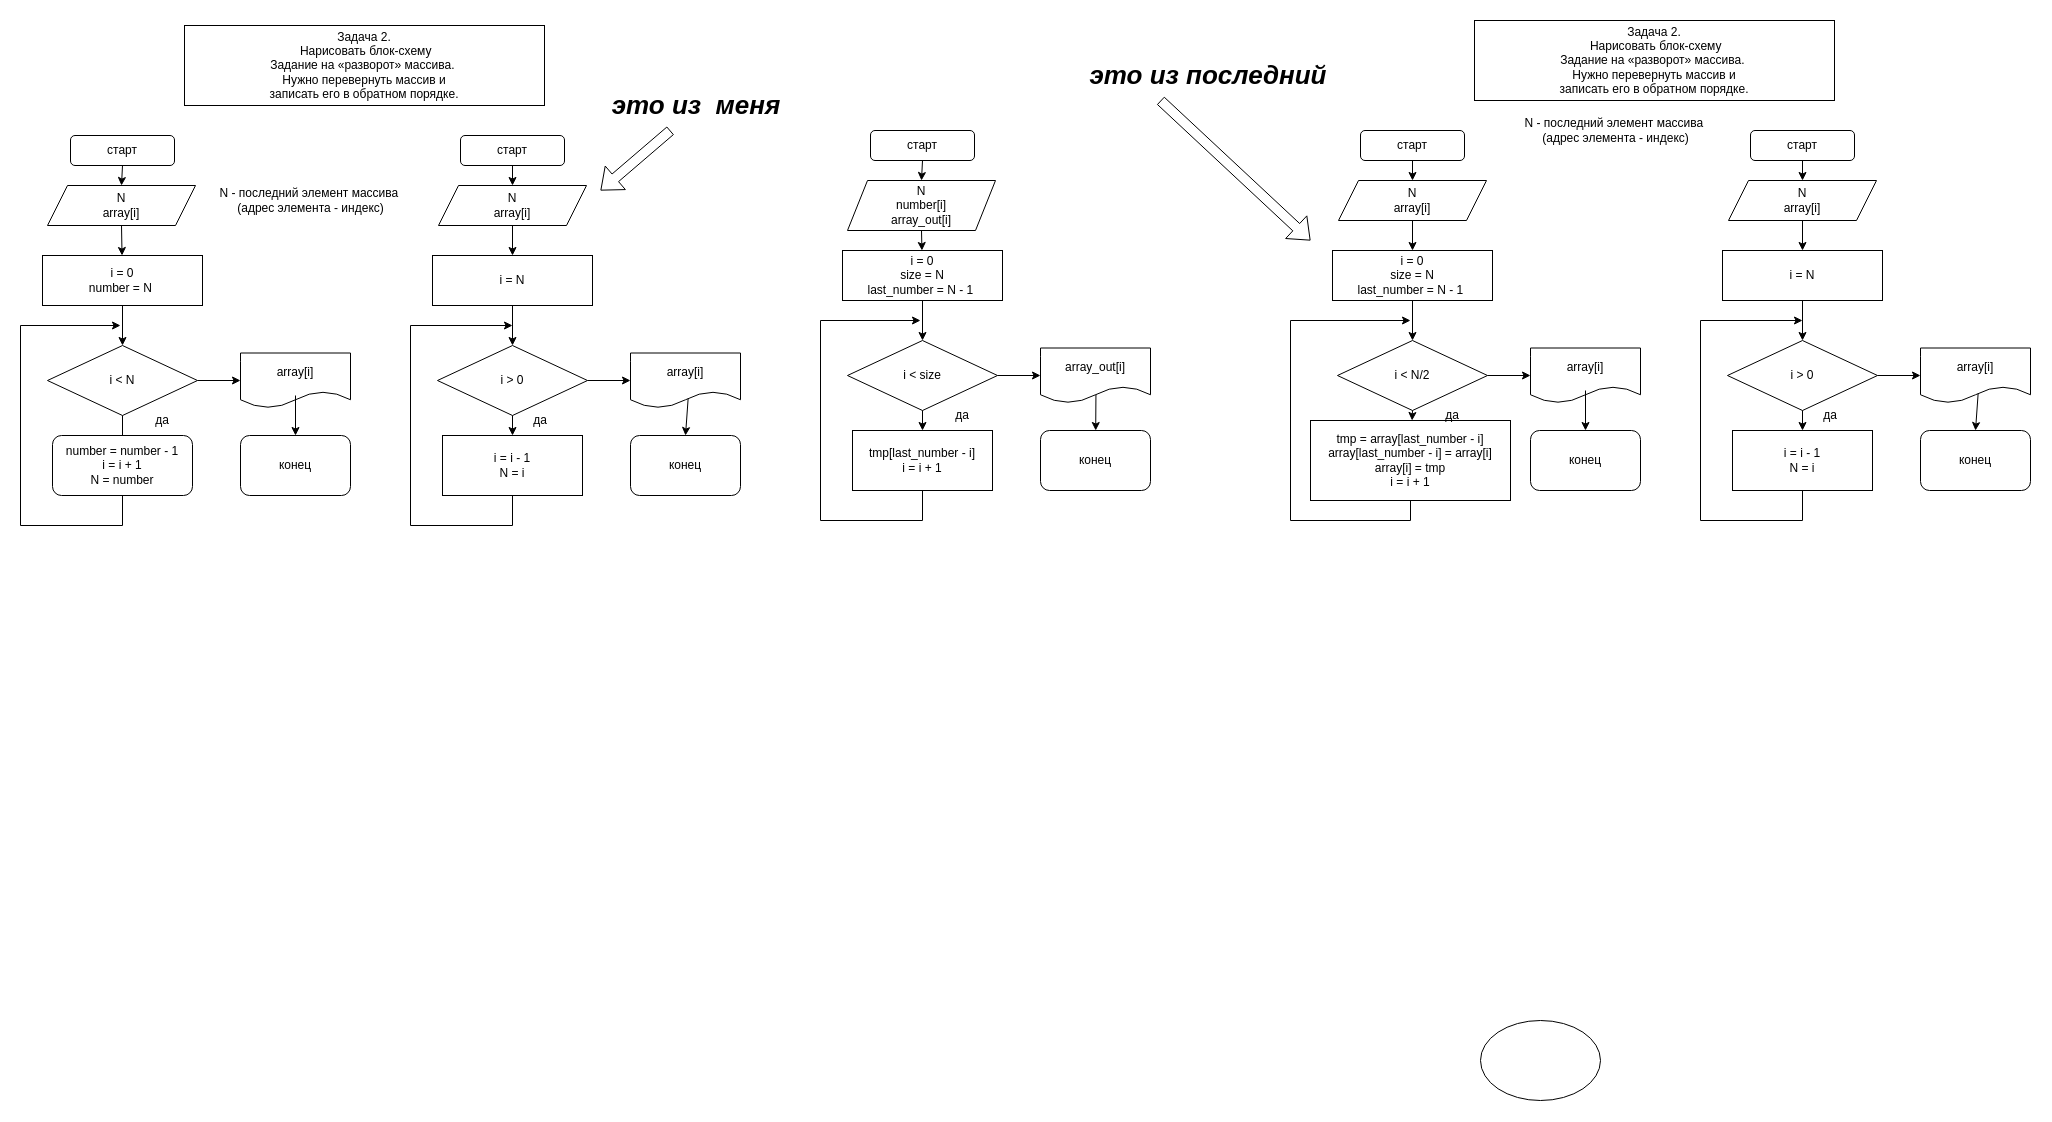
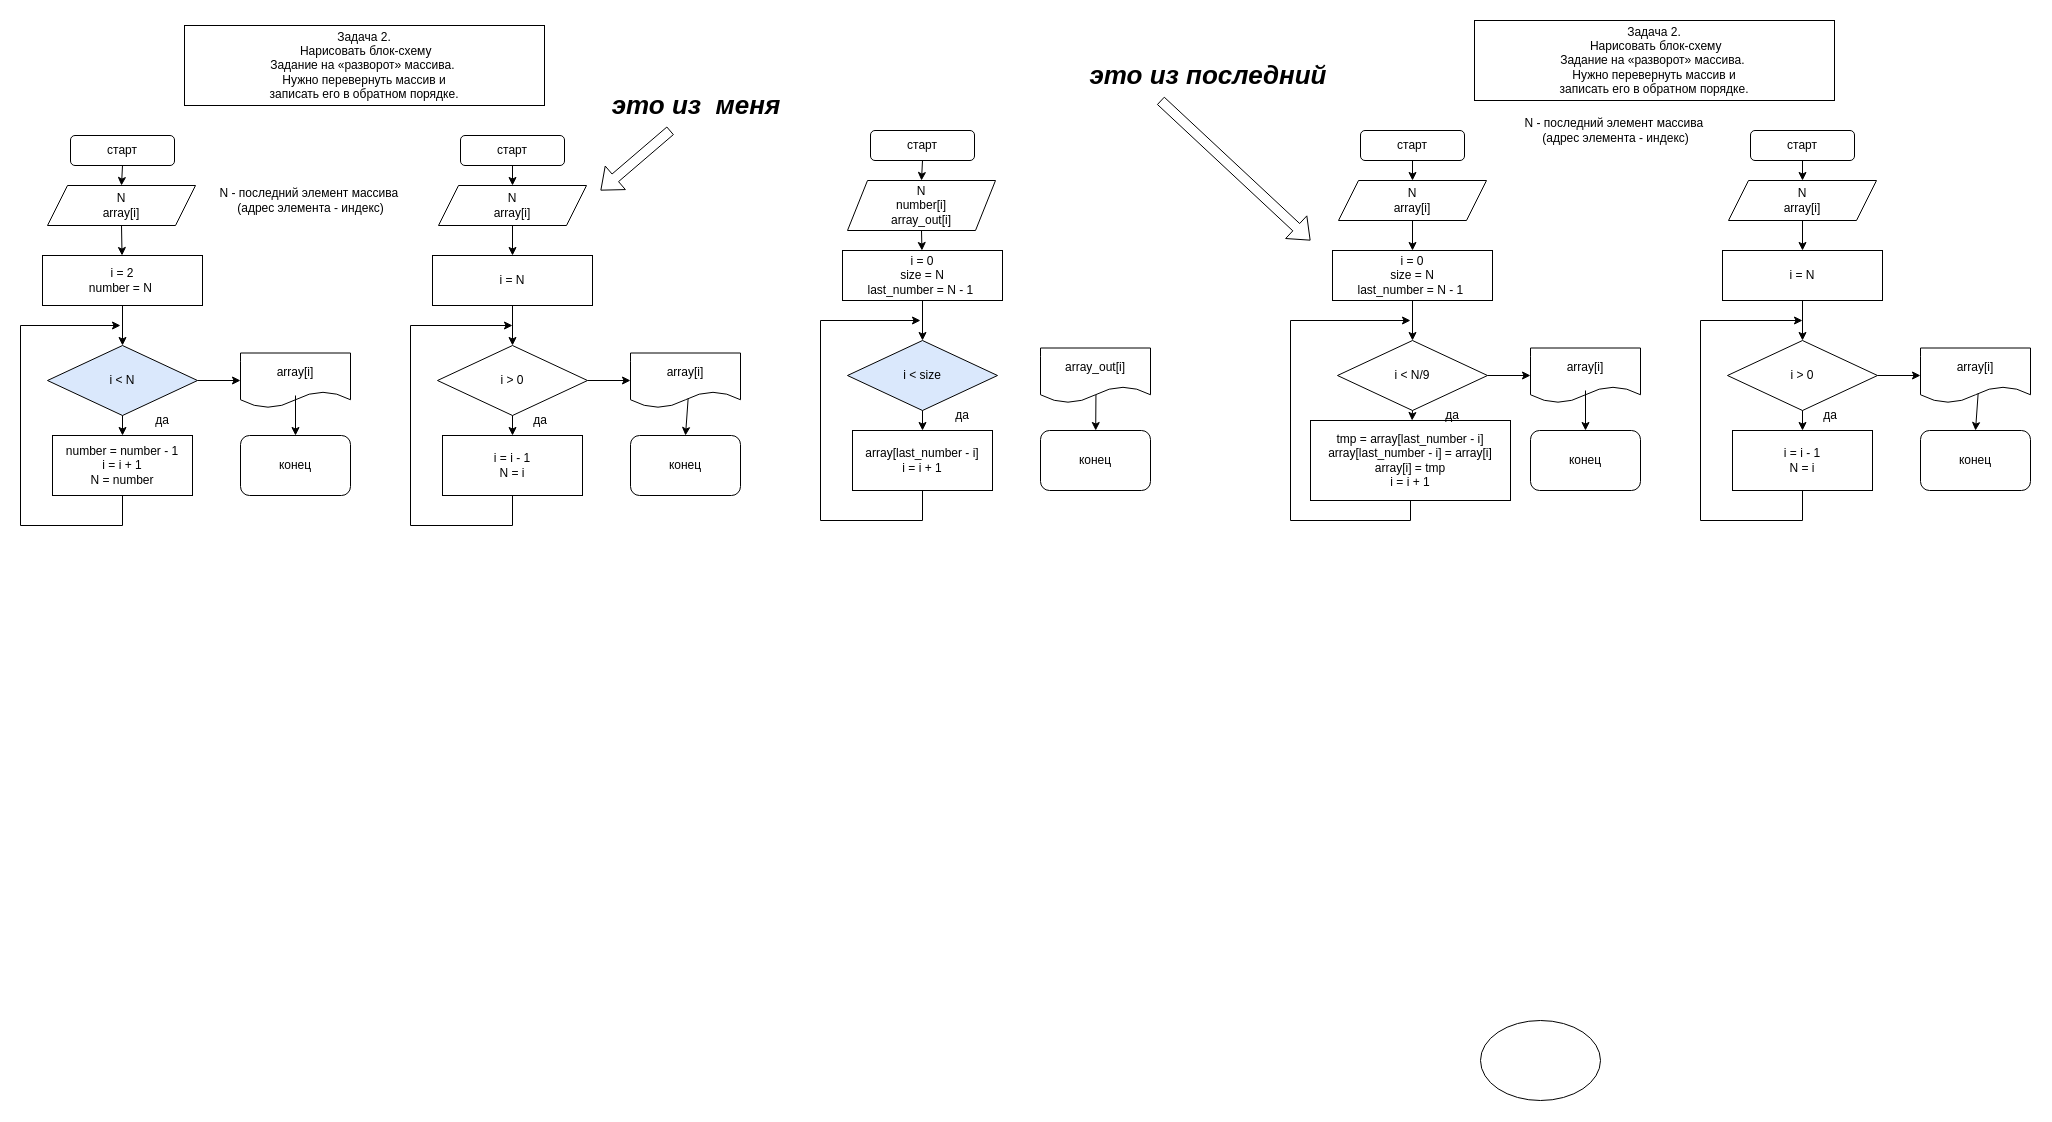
(123, 281) -> (123, 281)
(923, 376) -> (923, 376)
(1016, 376) -> none
(1413, 376) -> (1413, 376)
(123, 381) -> (123, 381)
(123, 430) -> (123, 427)
(923, 461) -> (923, 461)
(123, 466) -> (123, 466)
